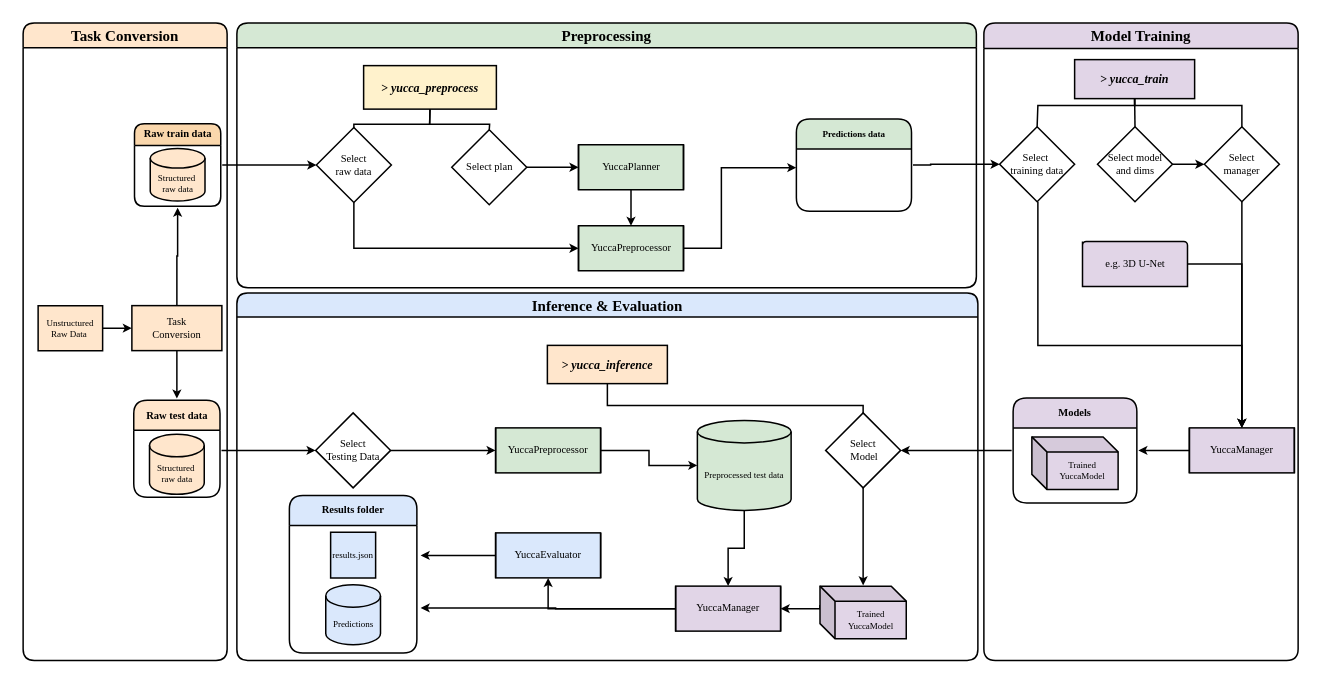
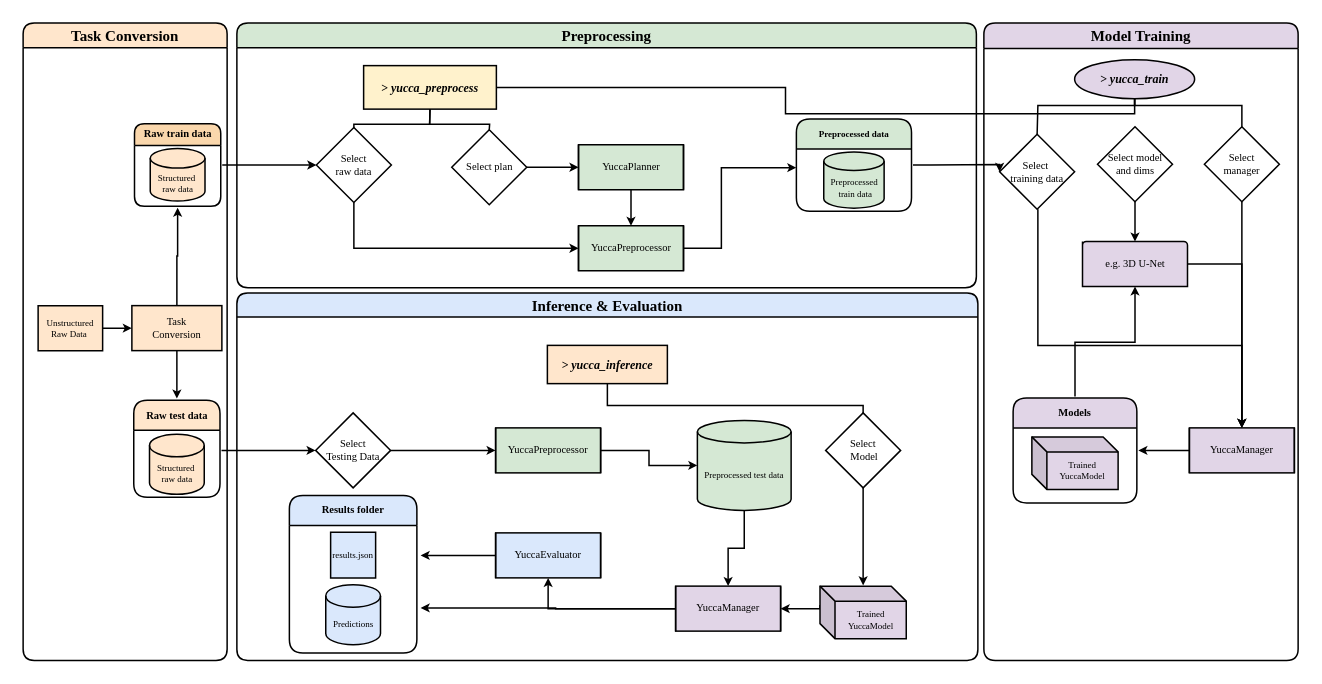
(1134, 79) -> (1134, 79)
(1135, 119) -> (804, 114)
(854, 134) -> (854, 134)
(1037, 164) -> (1037, 172)
(1185, 164) -> (1135, 218)
none -> (854, 180)
(959, 450) -> (1102, 342)
